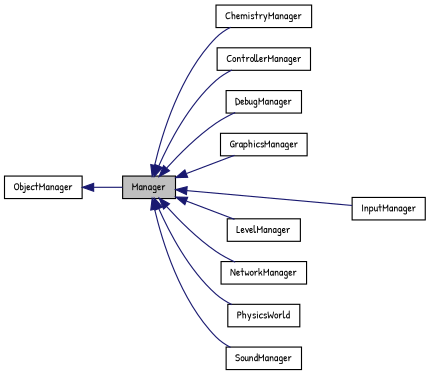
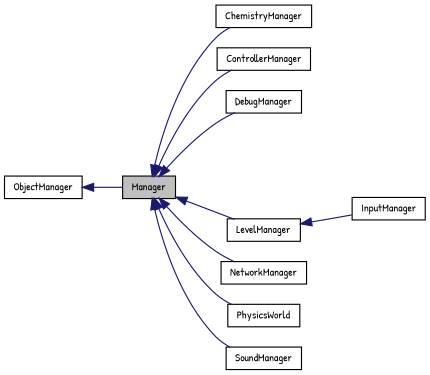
(264, 145) -> none
(269, 198) -> (332, 218)
